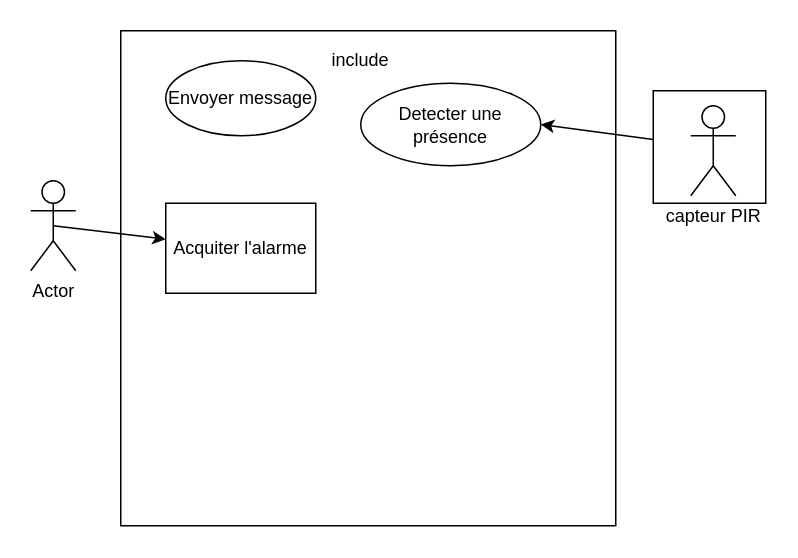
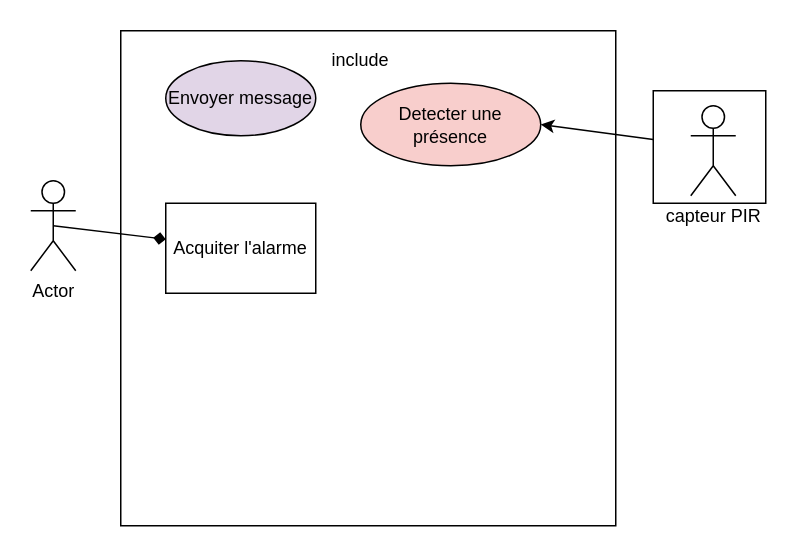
(241, 98) -> (241, 98)
(451, 125) -> (451, 125)
(154, 238) -> (153, 238)
